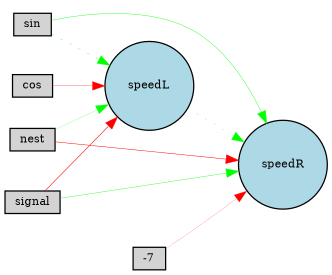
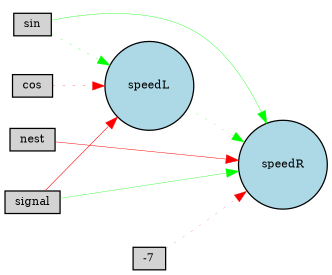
(72, 86) -> (72, 86)
(76, 120) -> none
(202, 224) -> (202, 224)
